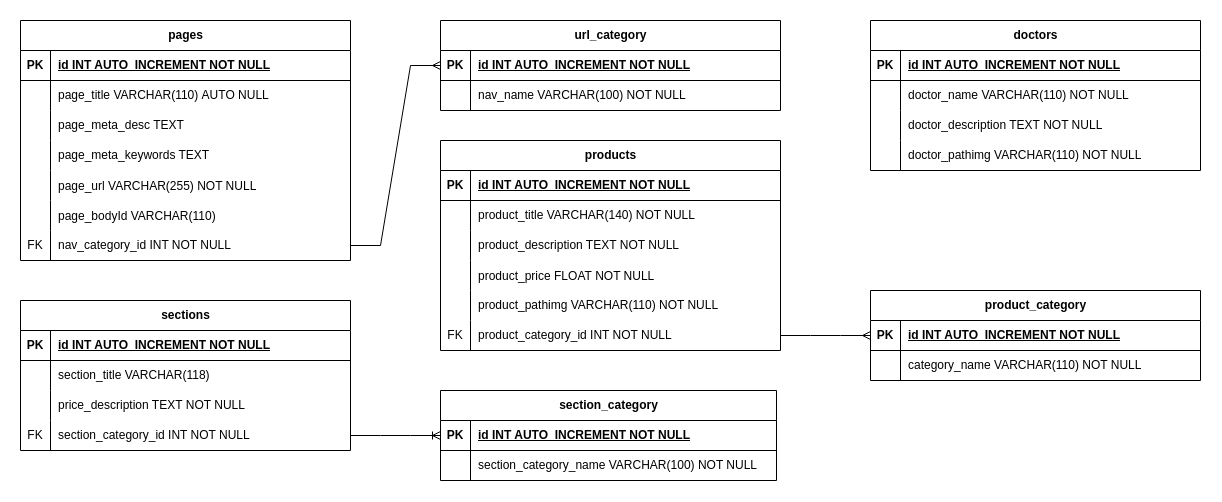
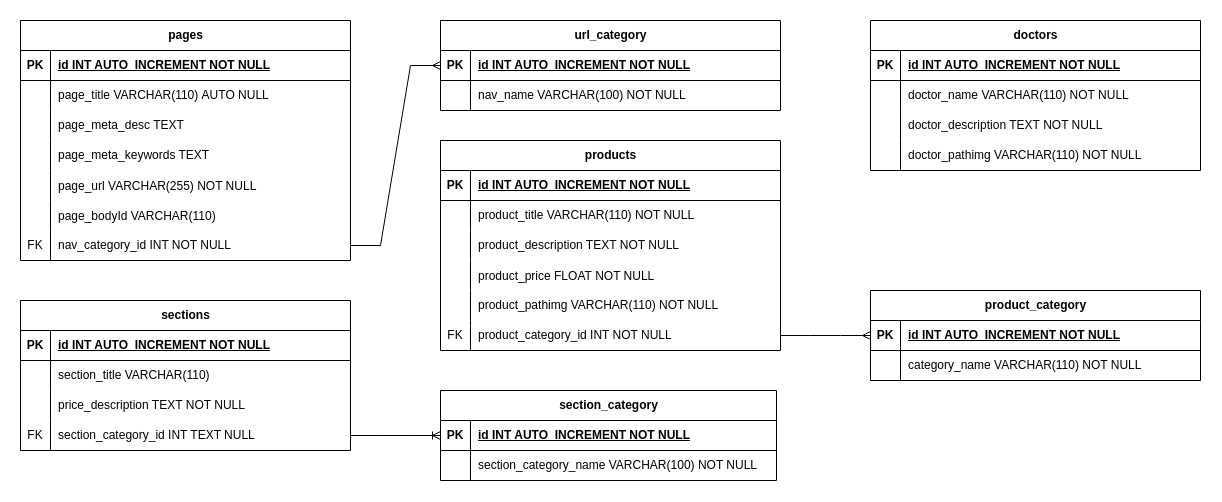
(590, 216) -> (590, 216)
(140, 376) -> (140, 376)
(158, 436) -> (162, 436)
